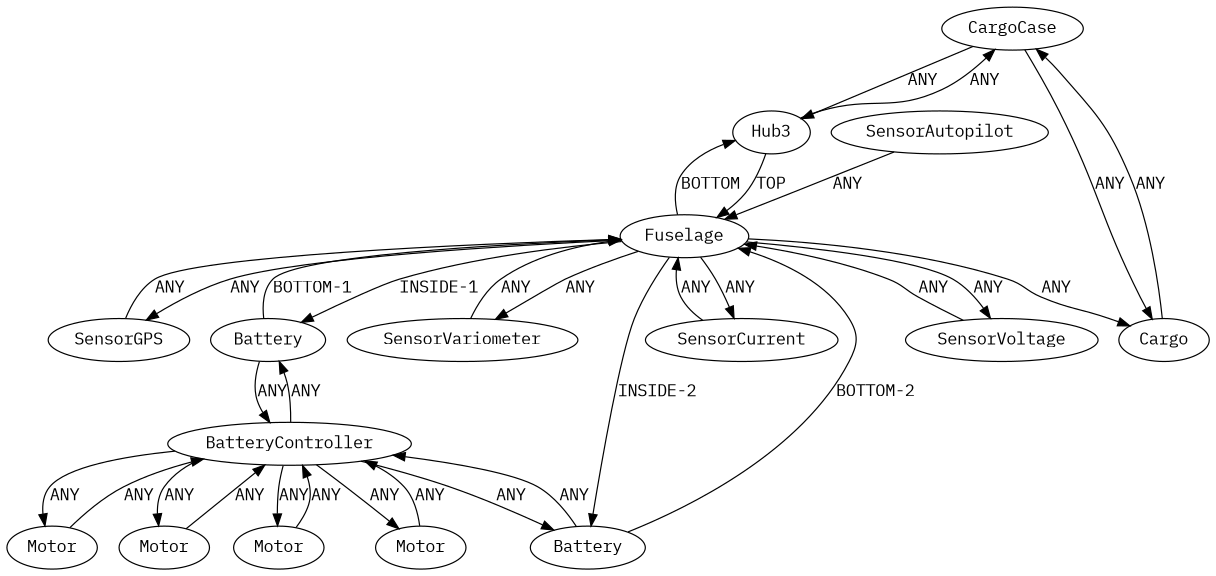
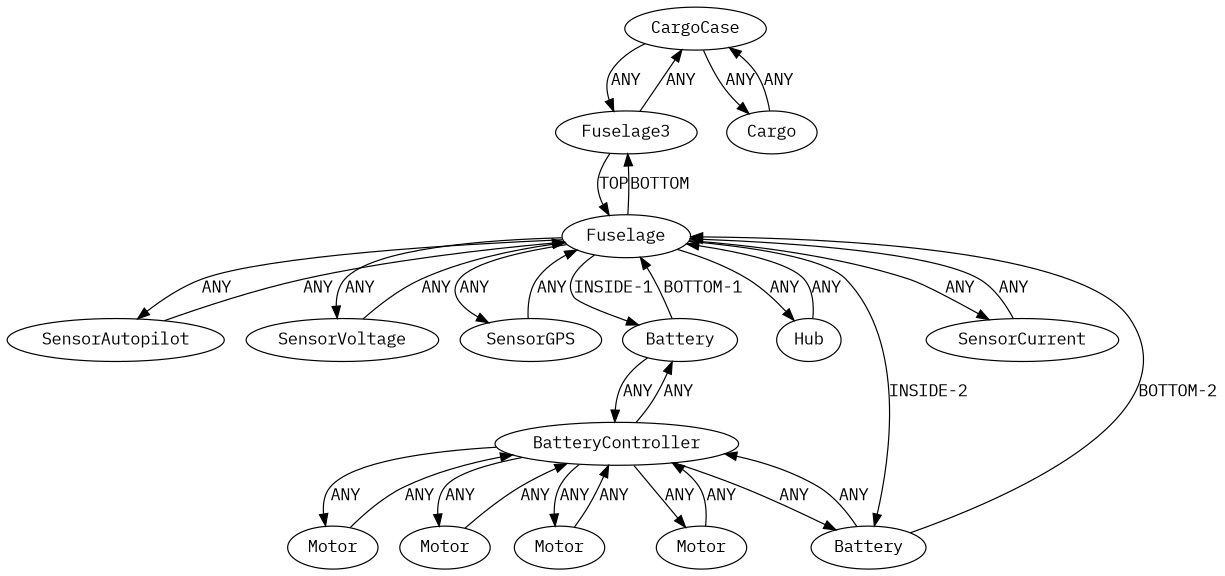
(772, 132) -> (626, 132)
(938, 261) -> (349, 254)
(463, 340) -> (809, 340)
